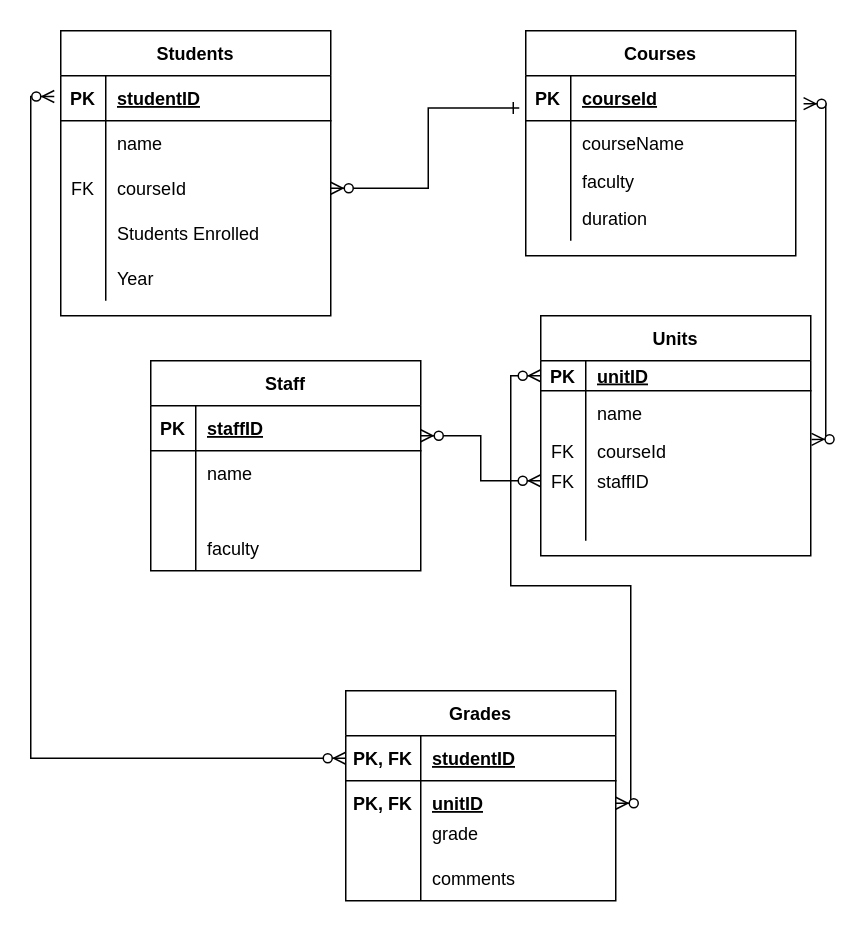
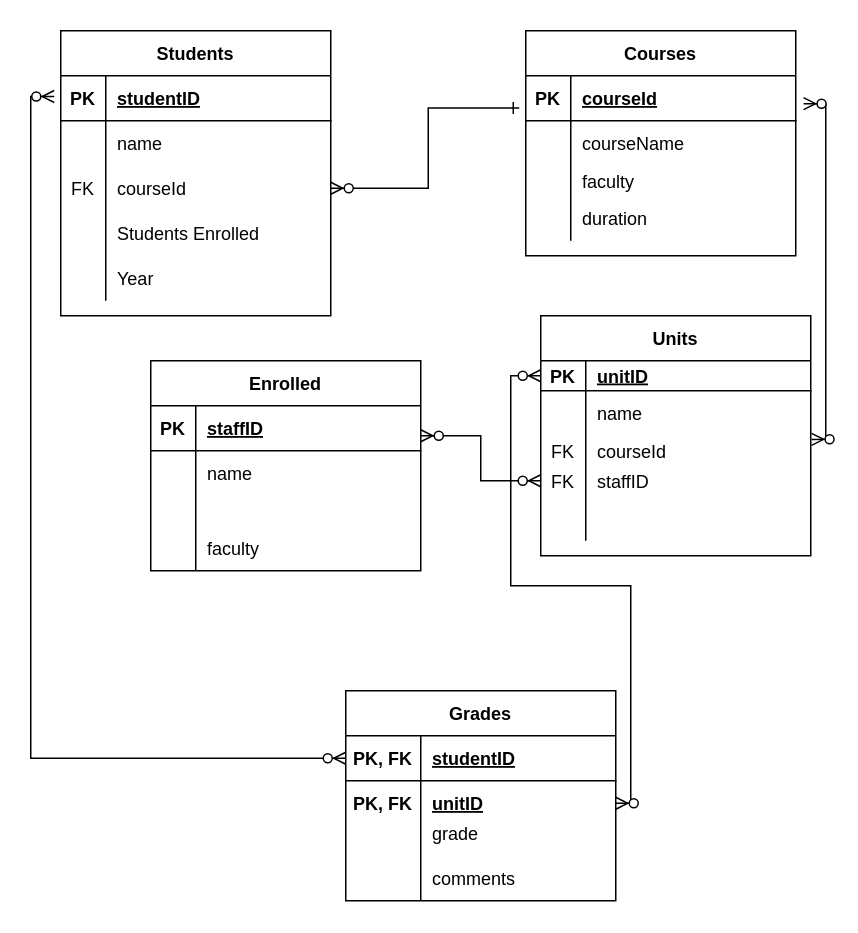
(285, 384) -> (285, 384)
